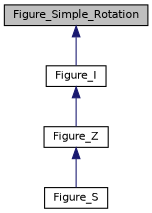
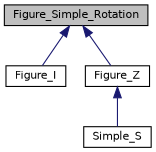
(76, 112) -> (100, 50)
(76, 198) -> (117, 137)
